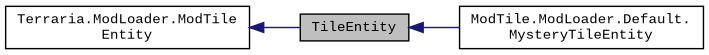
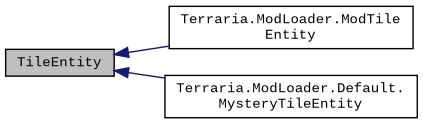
(282, 27) -> (149, 49)
(582, 27) -> (291, 97)
